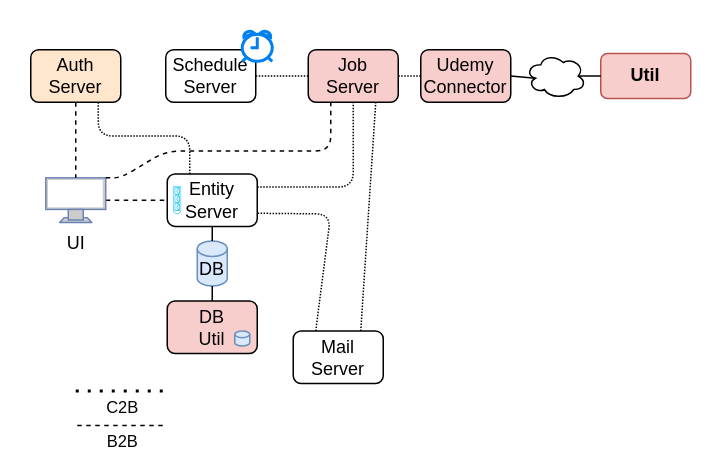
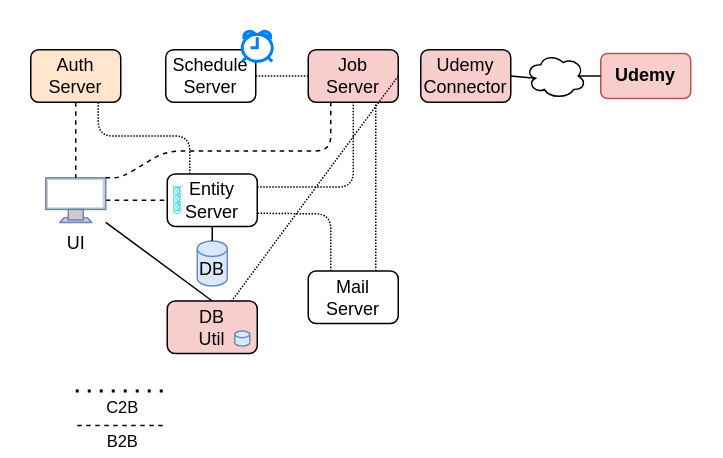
(410, 76) -> (302, 206)
(646, 76) -> (646, 76)
(212, 294) -> (159, 261)
(338, 357) -> (353, 297)
